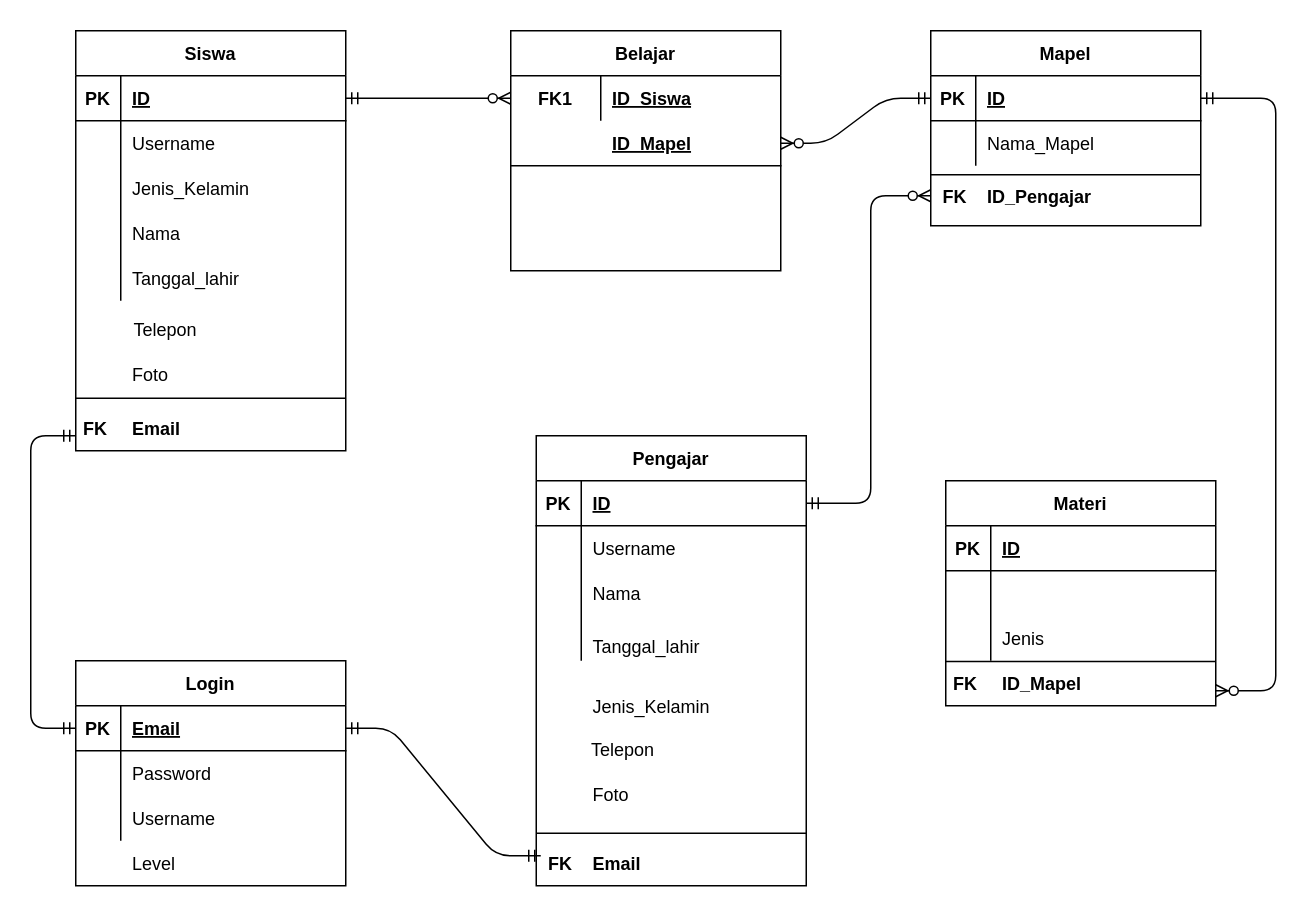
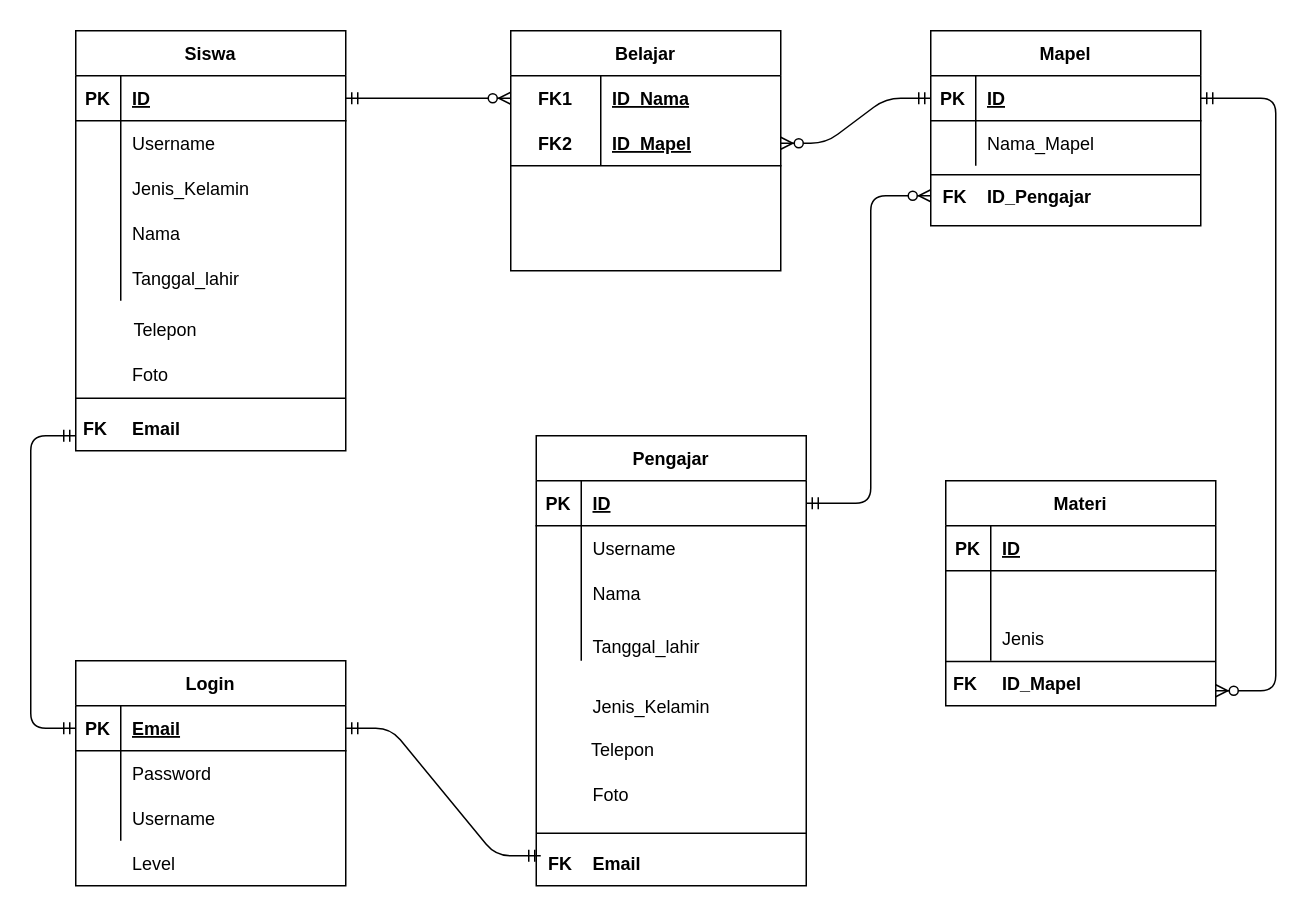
(650, 99) -> (647, 99)
none -> (556, 143)
